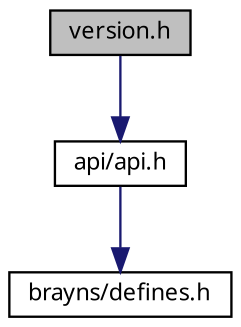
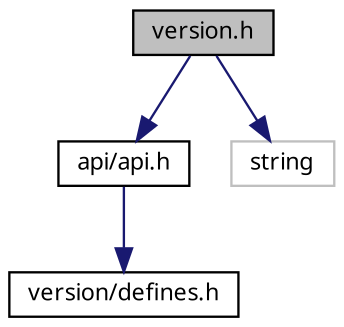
none -> (283, 164)
(120, 295) -> (124, 295)
